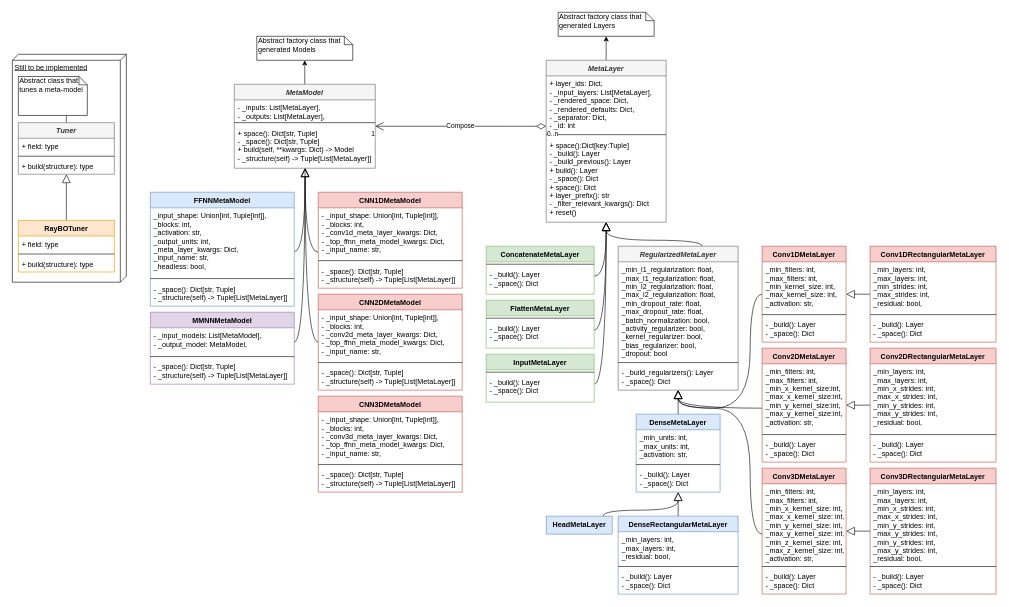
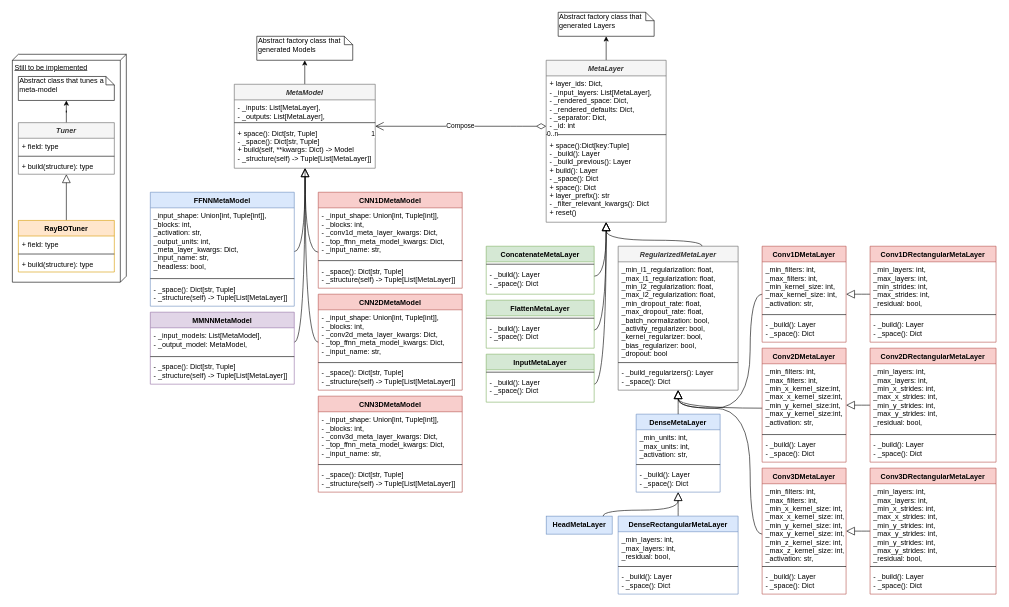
(53, 96) -> (66, 89)
